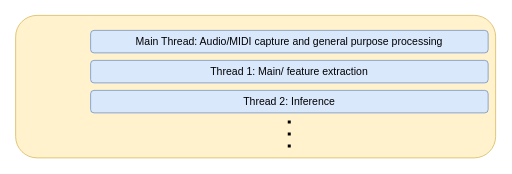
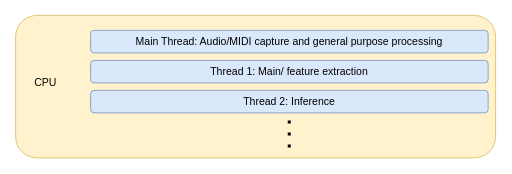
none -> (45, 83)
